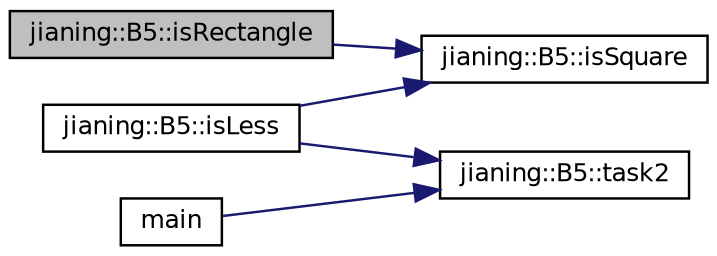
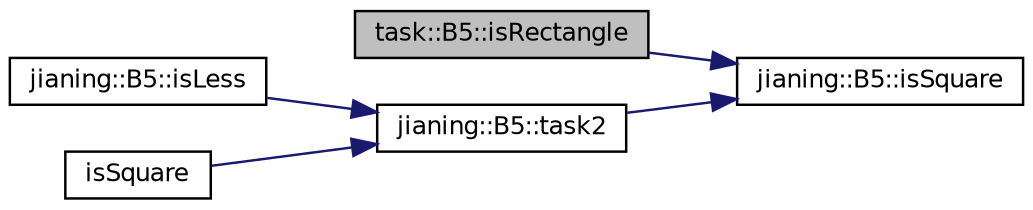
(171, 35) -> (502, 35)
(352, 96) -> (669, 107)
(171, 222) -> (138, 175)
